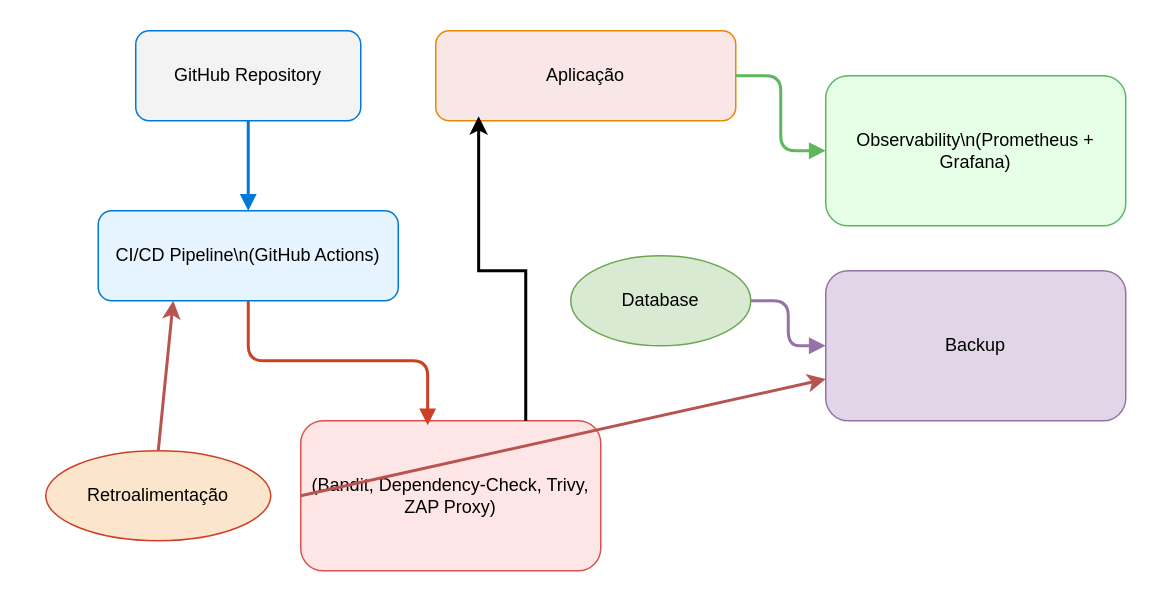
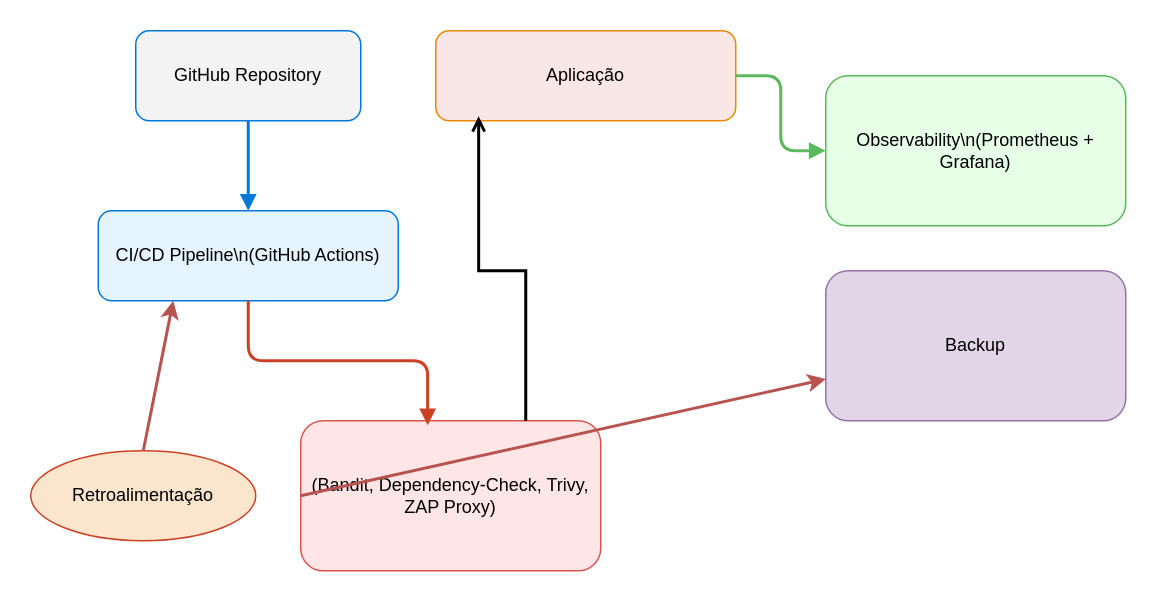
(479, 131) -> (479, 129)
(661, 301) -> none
(788, 314) -> none
(158, 496) -> (143, 496)
